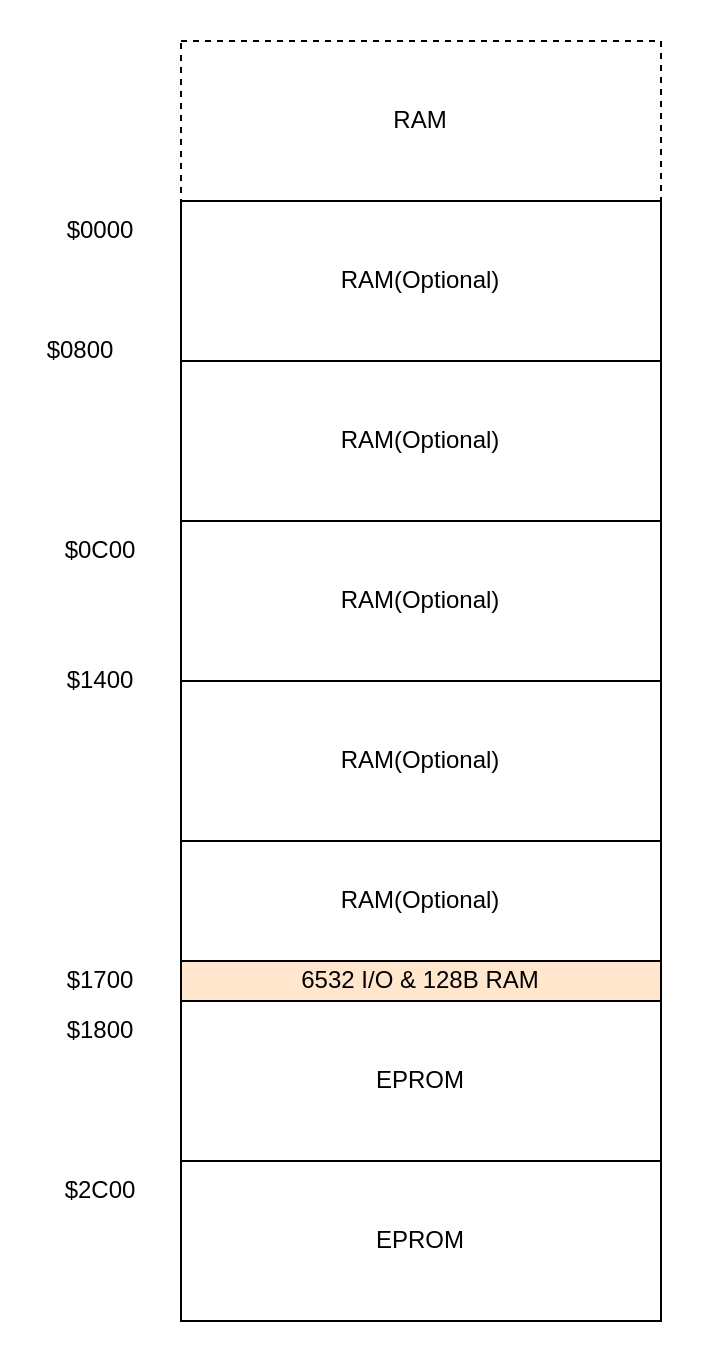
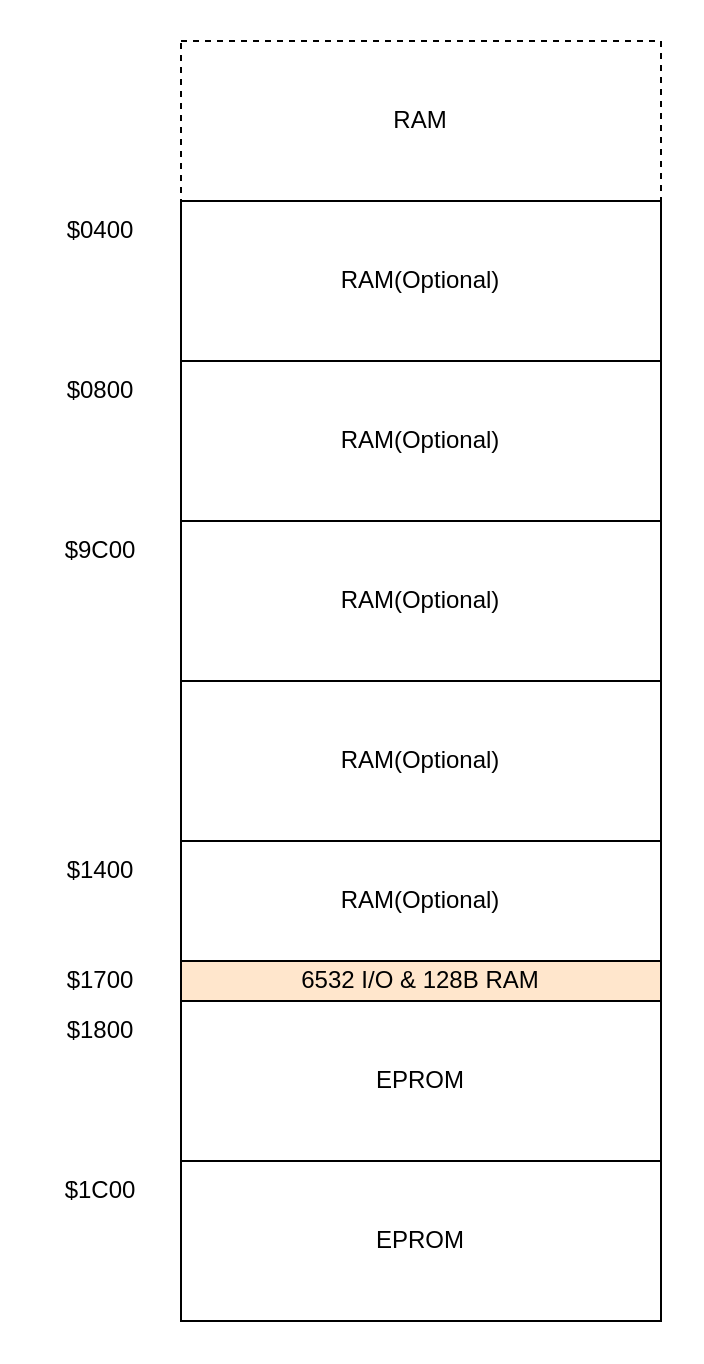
(101, 231) -> (101, 231)
(81, 351) -> (101, 391)
(101, 551) -> (101, 551)
(101, 681) -> (101, 871)
(101, 1191) -> (101, 1191)
